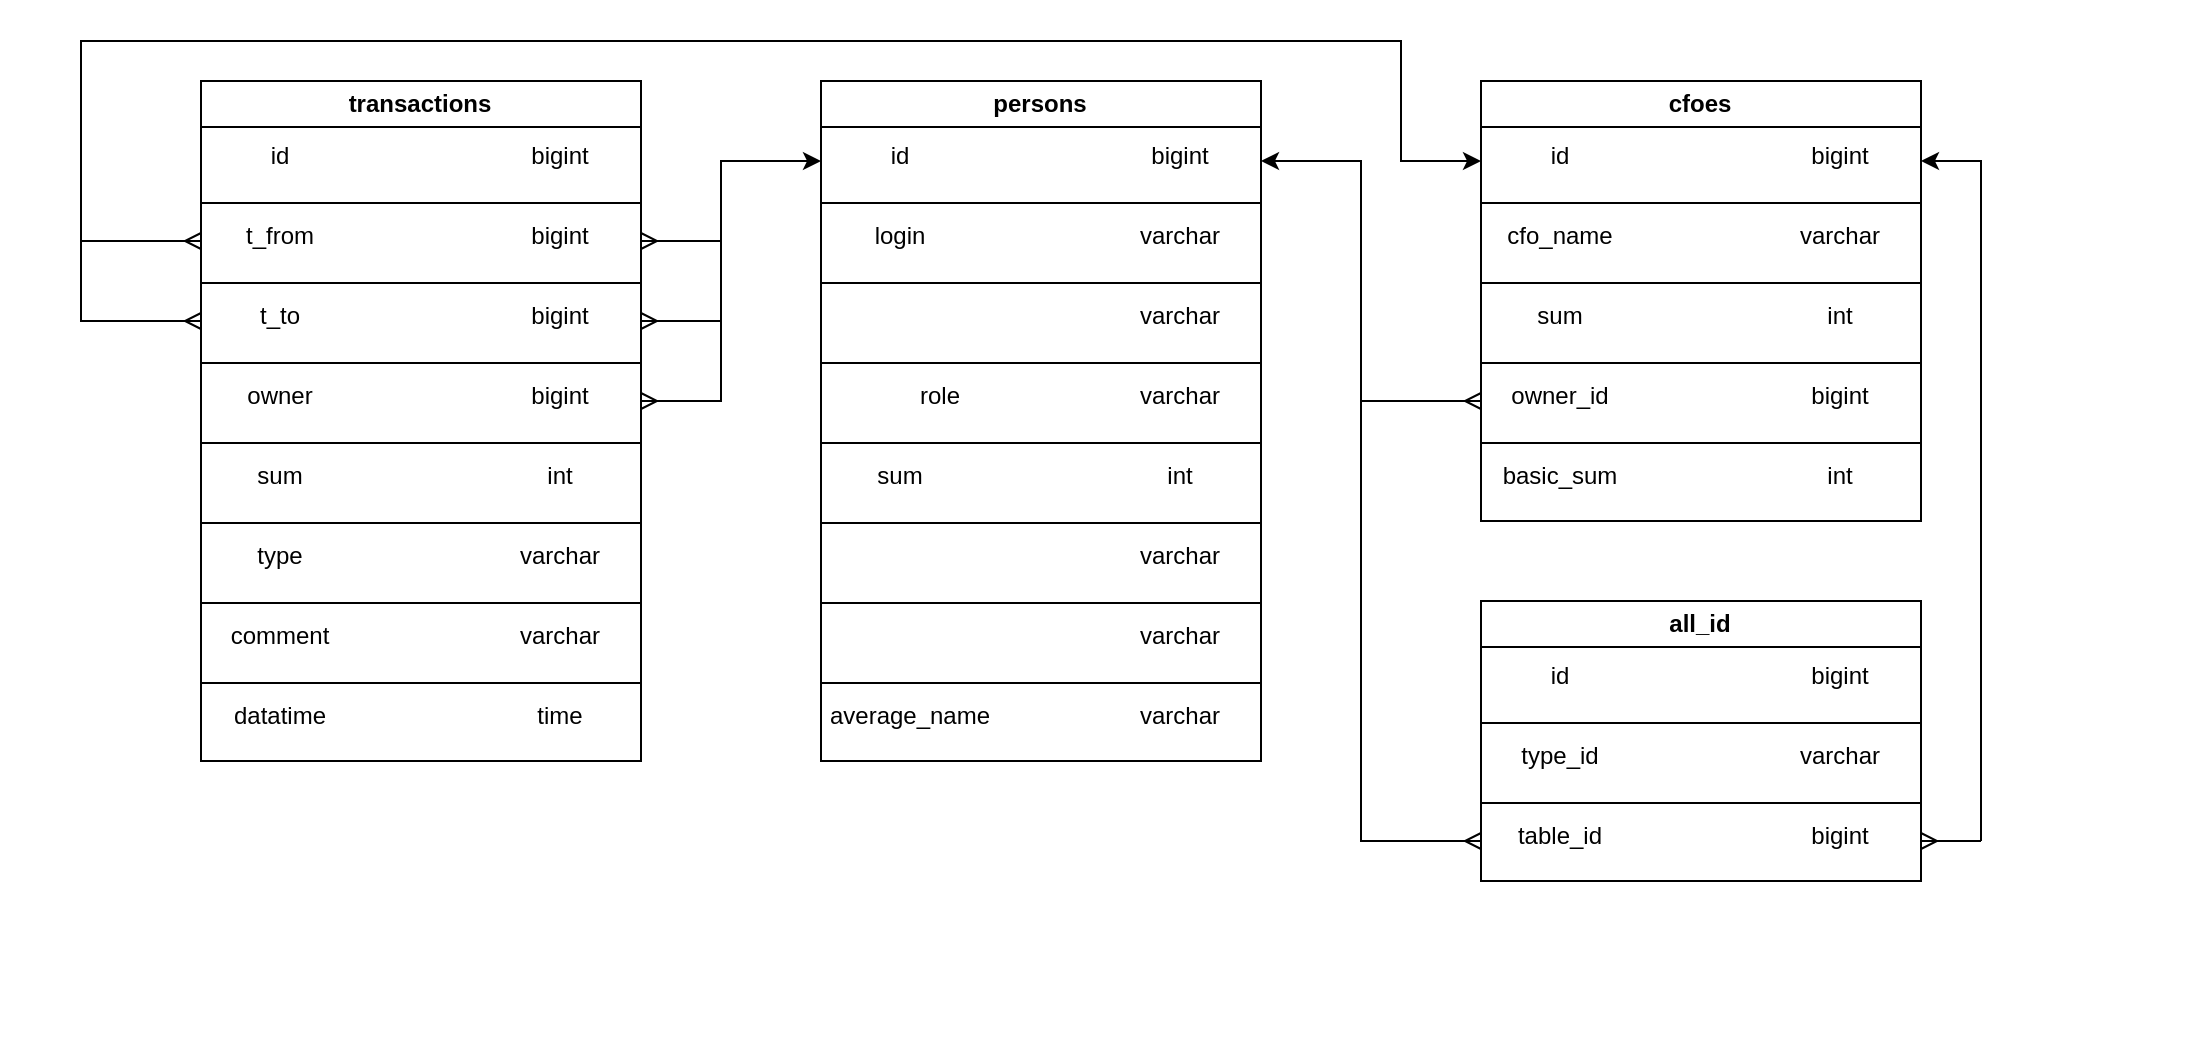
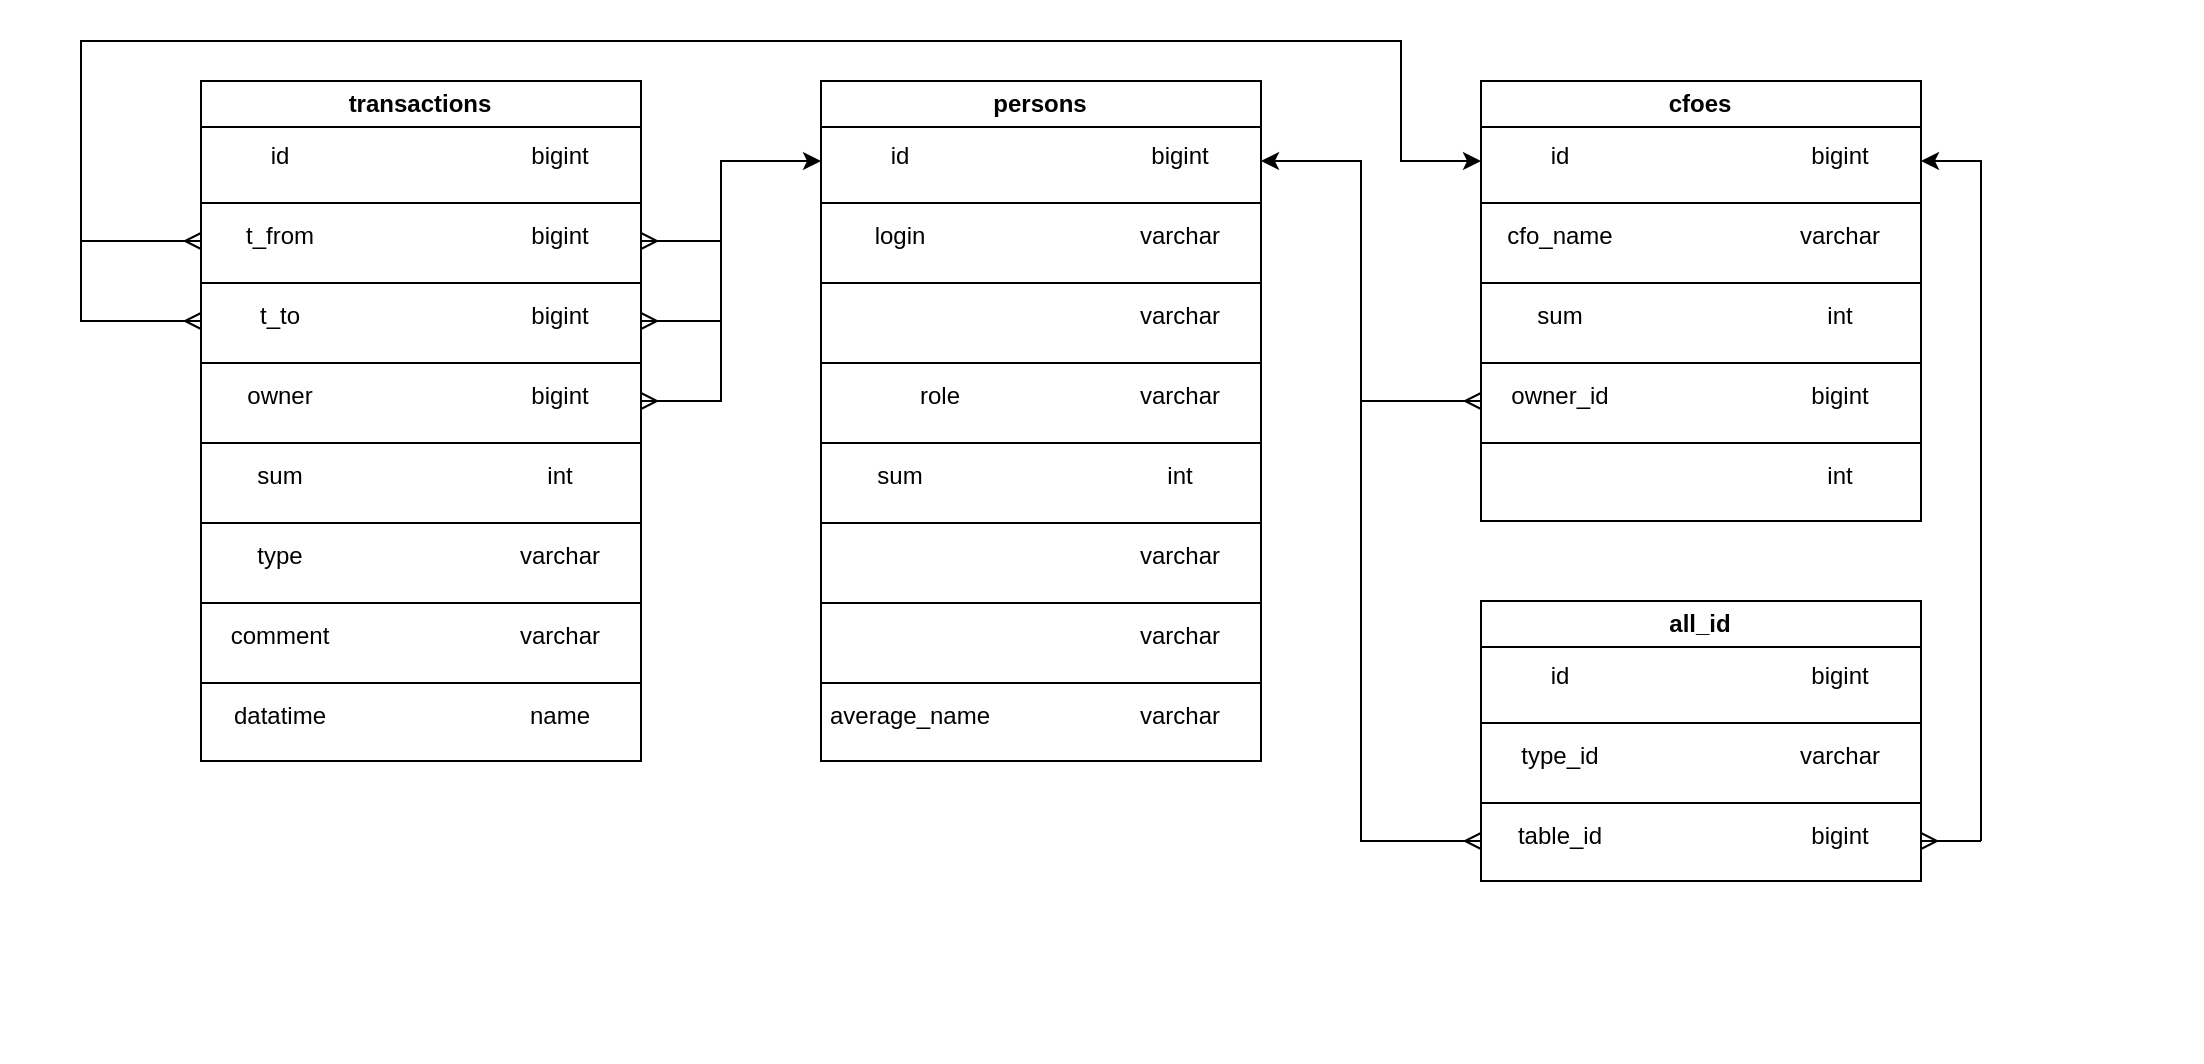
(1561, 491) -> none
(561, 731) -> (561, 731)
